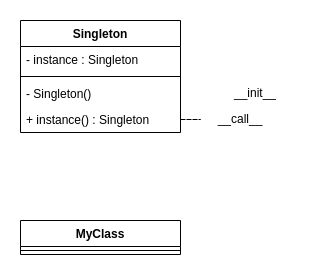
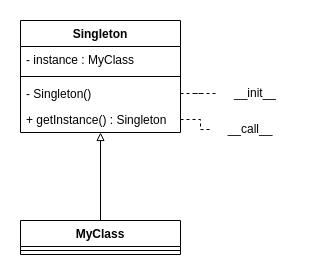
(89, 60) -> (84, 60)
none -> (198, 94)
(96, 120) -> (107, 120)
(241, 120) -> (251, 130)
none -> (101, 181)
